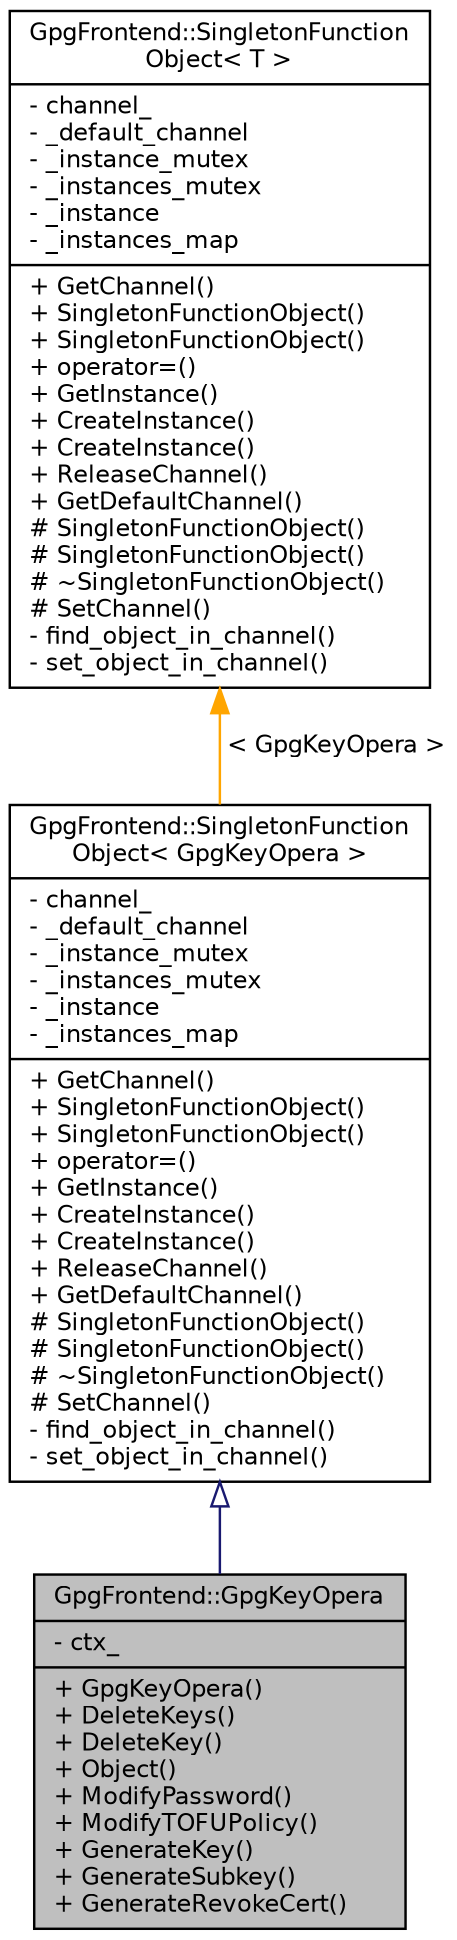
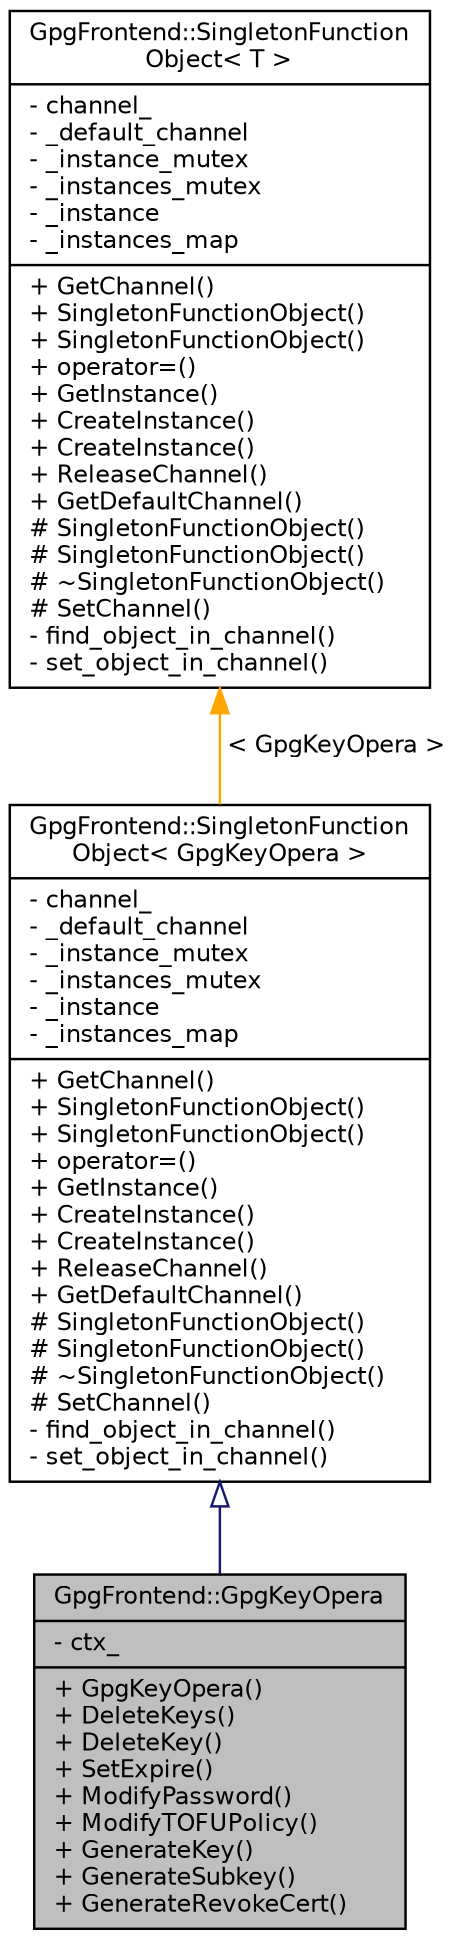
(116, 1770) -> (134, 1770)
